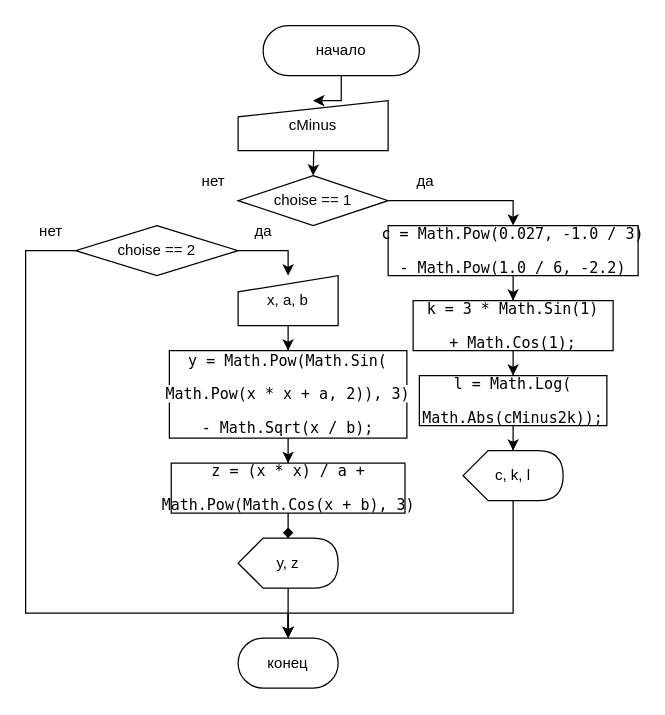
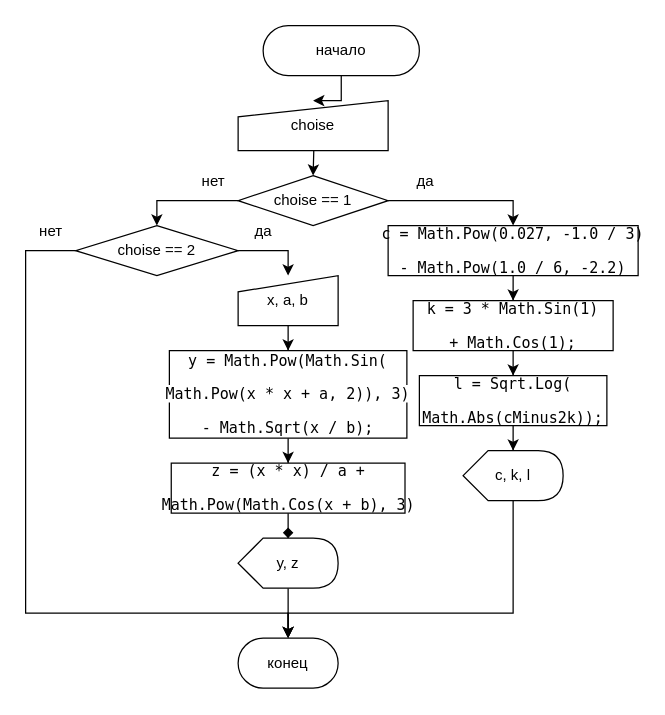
(313, 126) -> (313, 126)
none -> (189, 201)
(513, 401) -> (513, 401)
